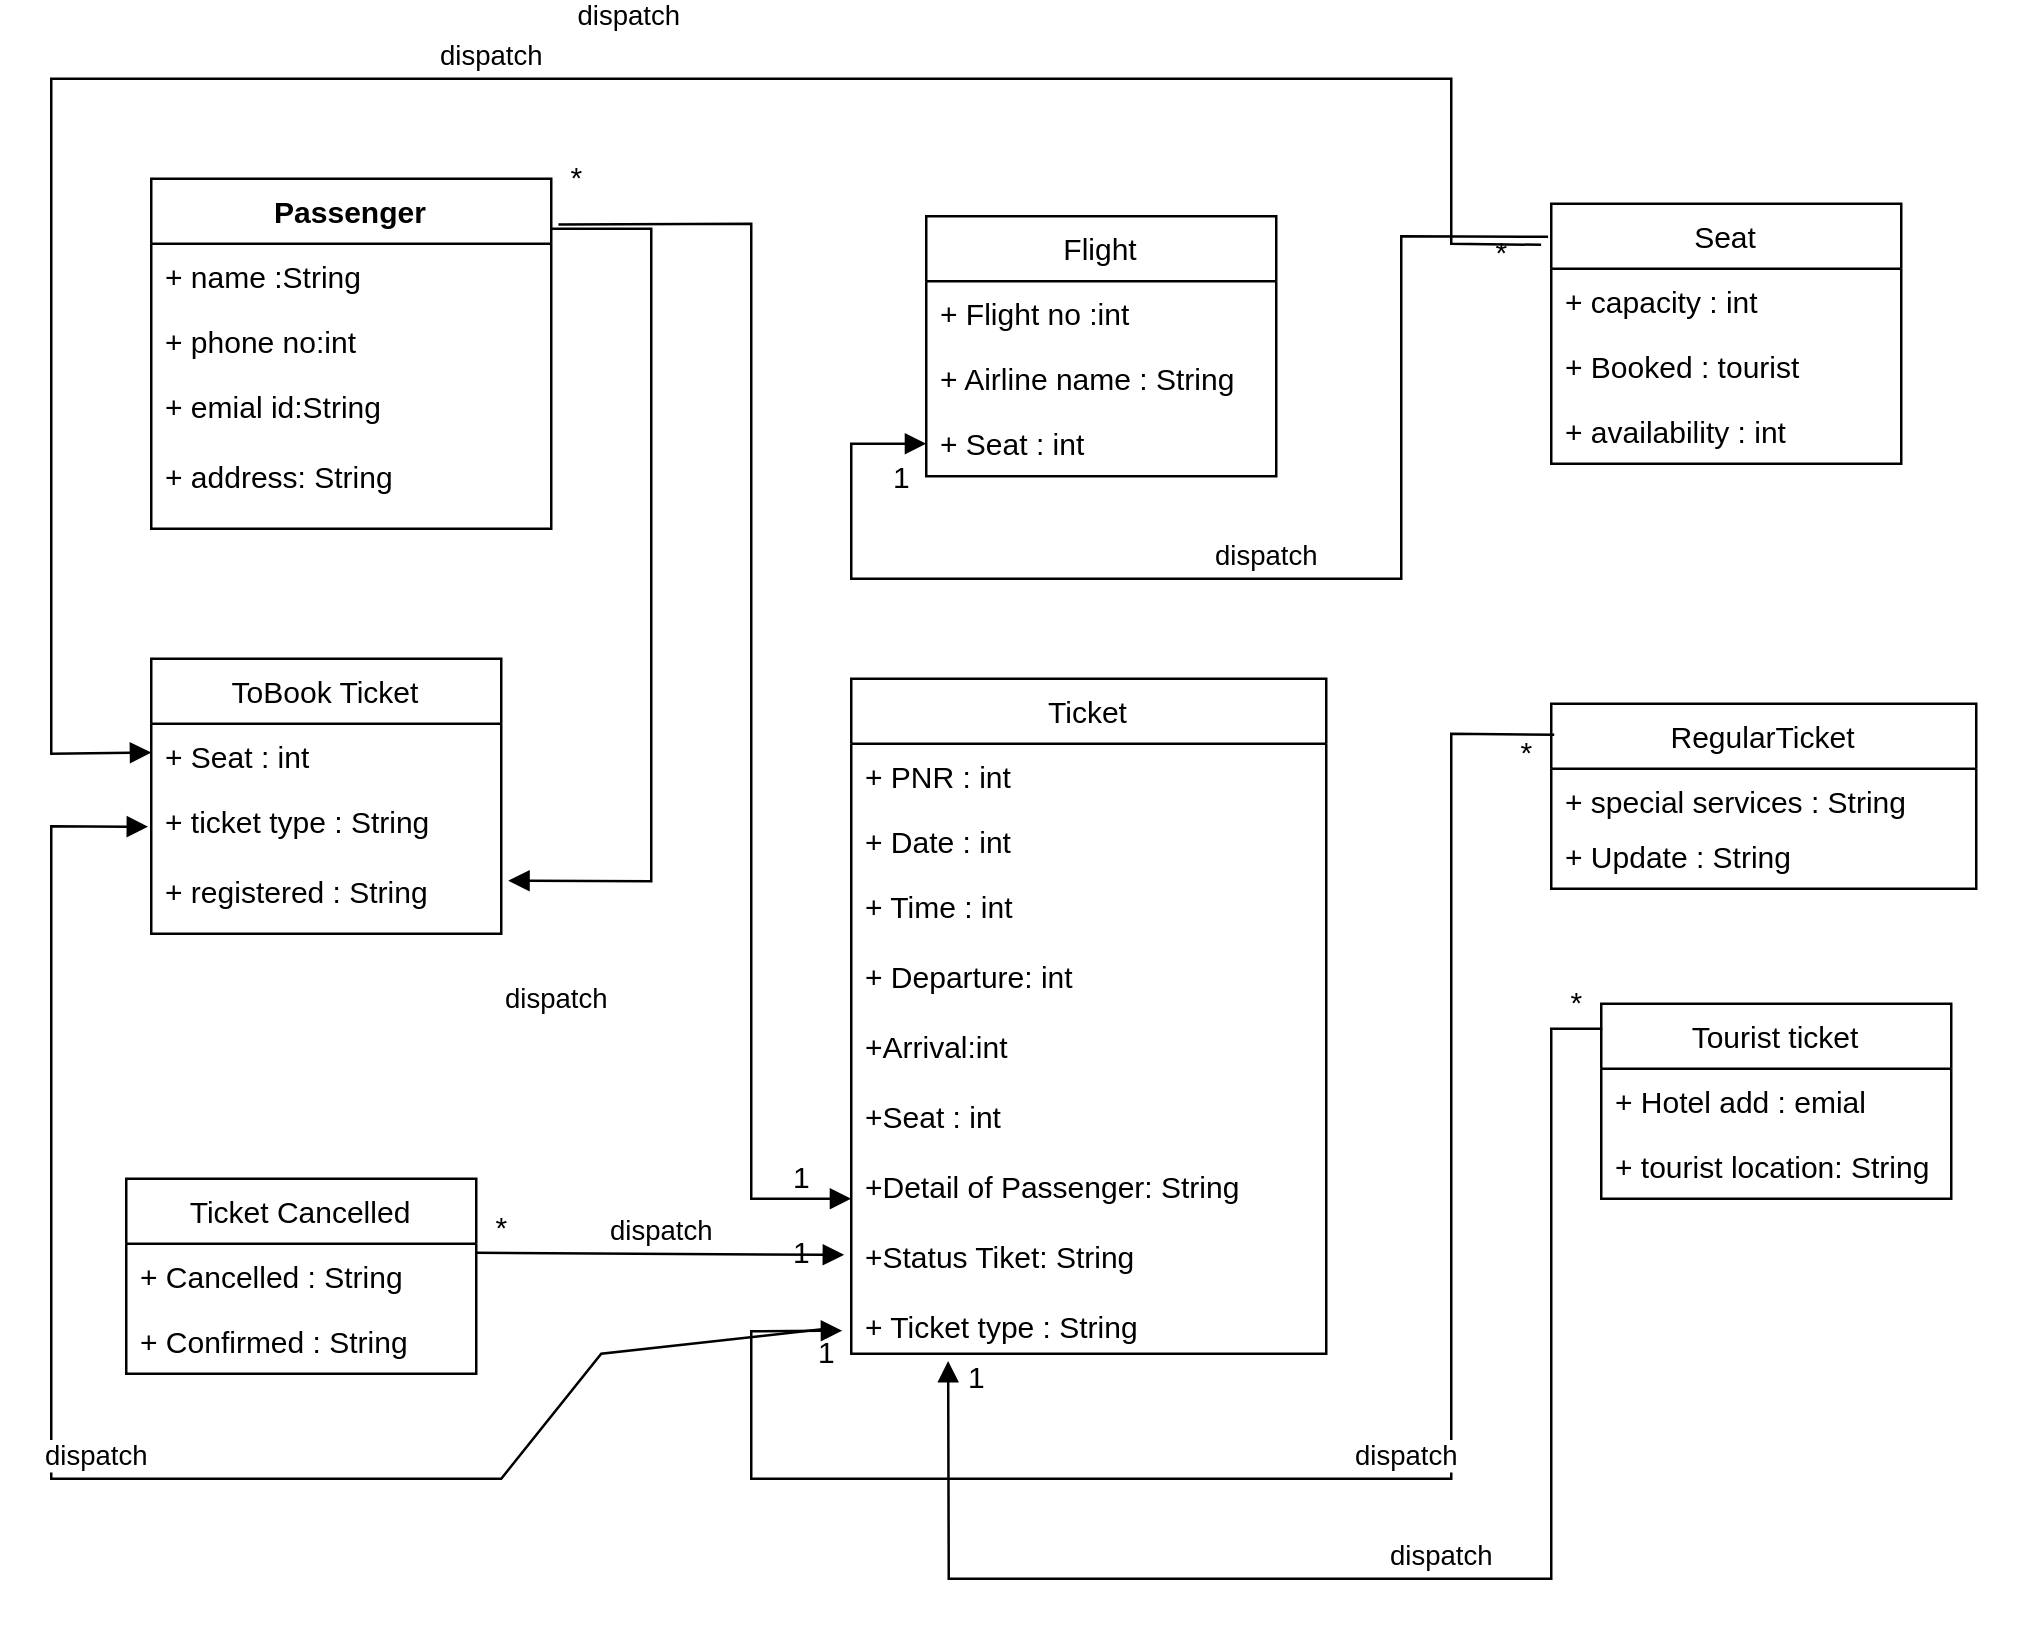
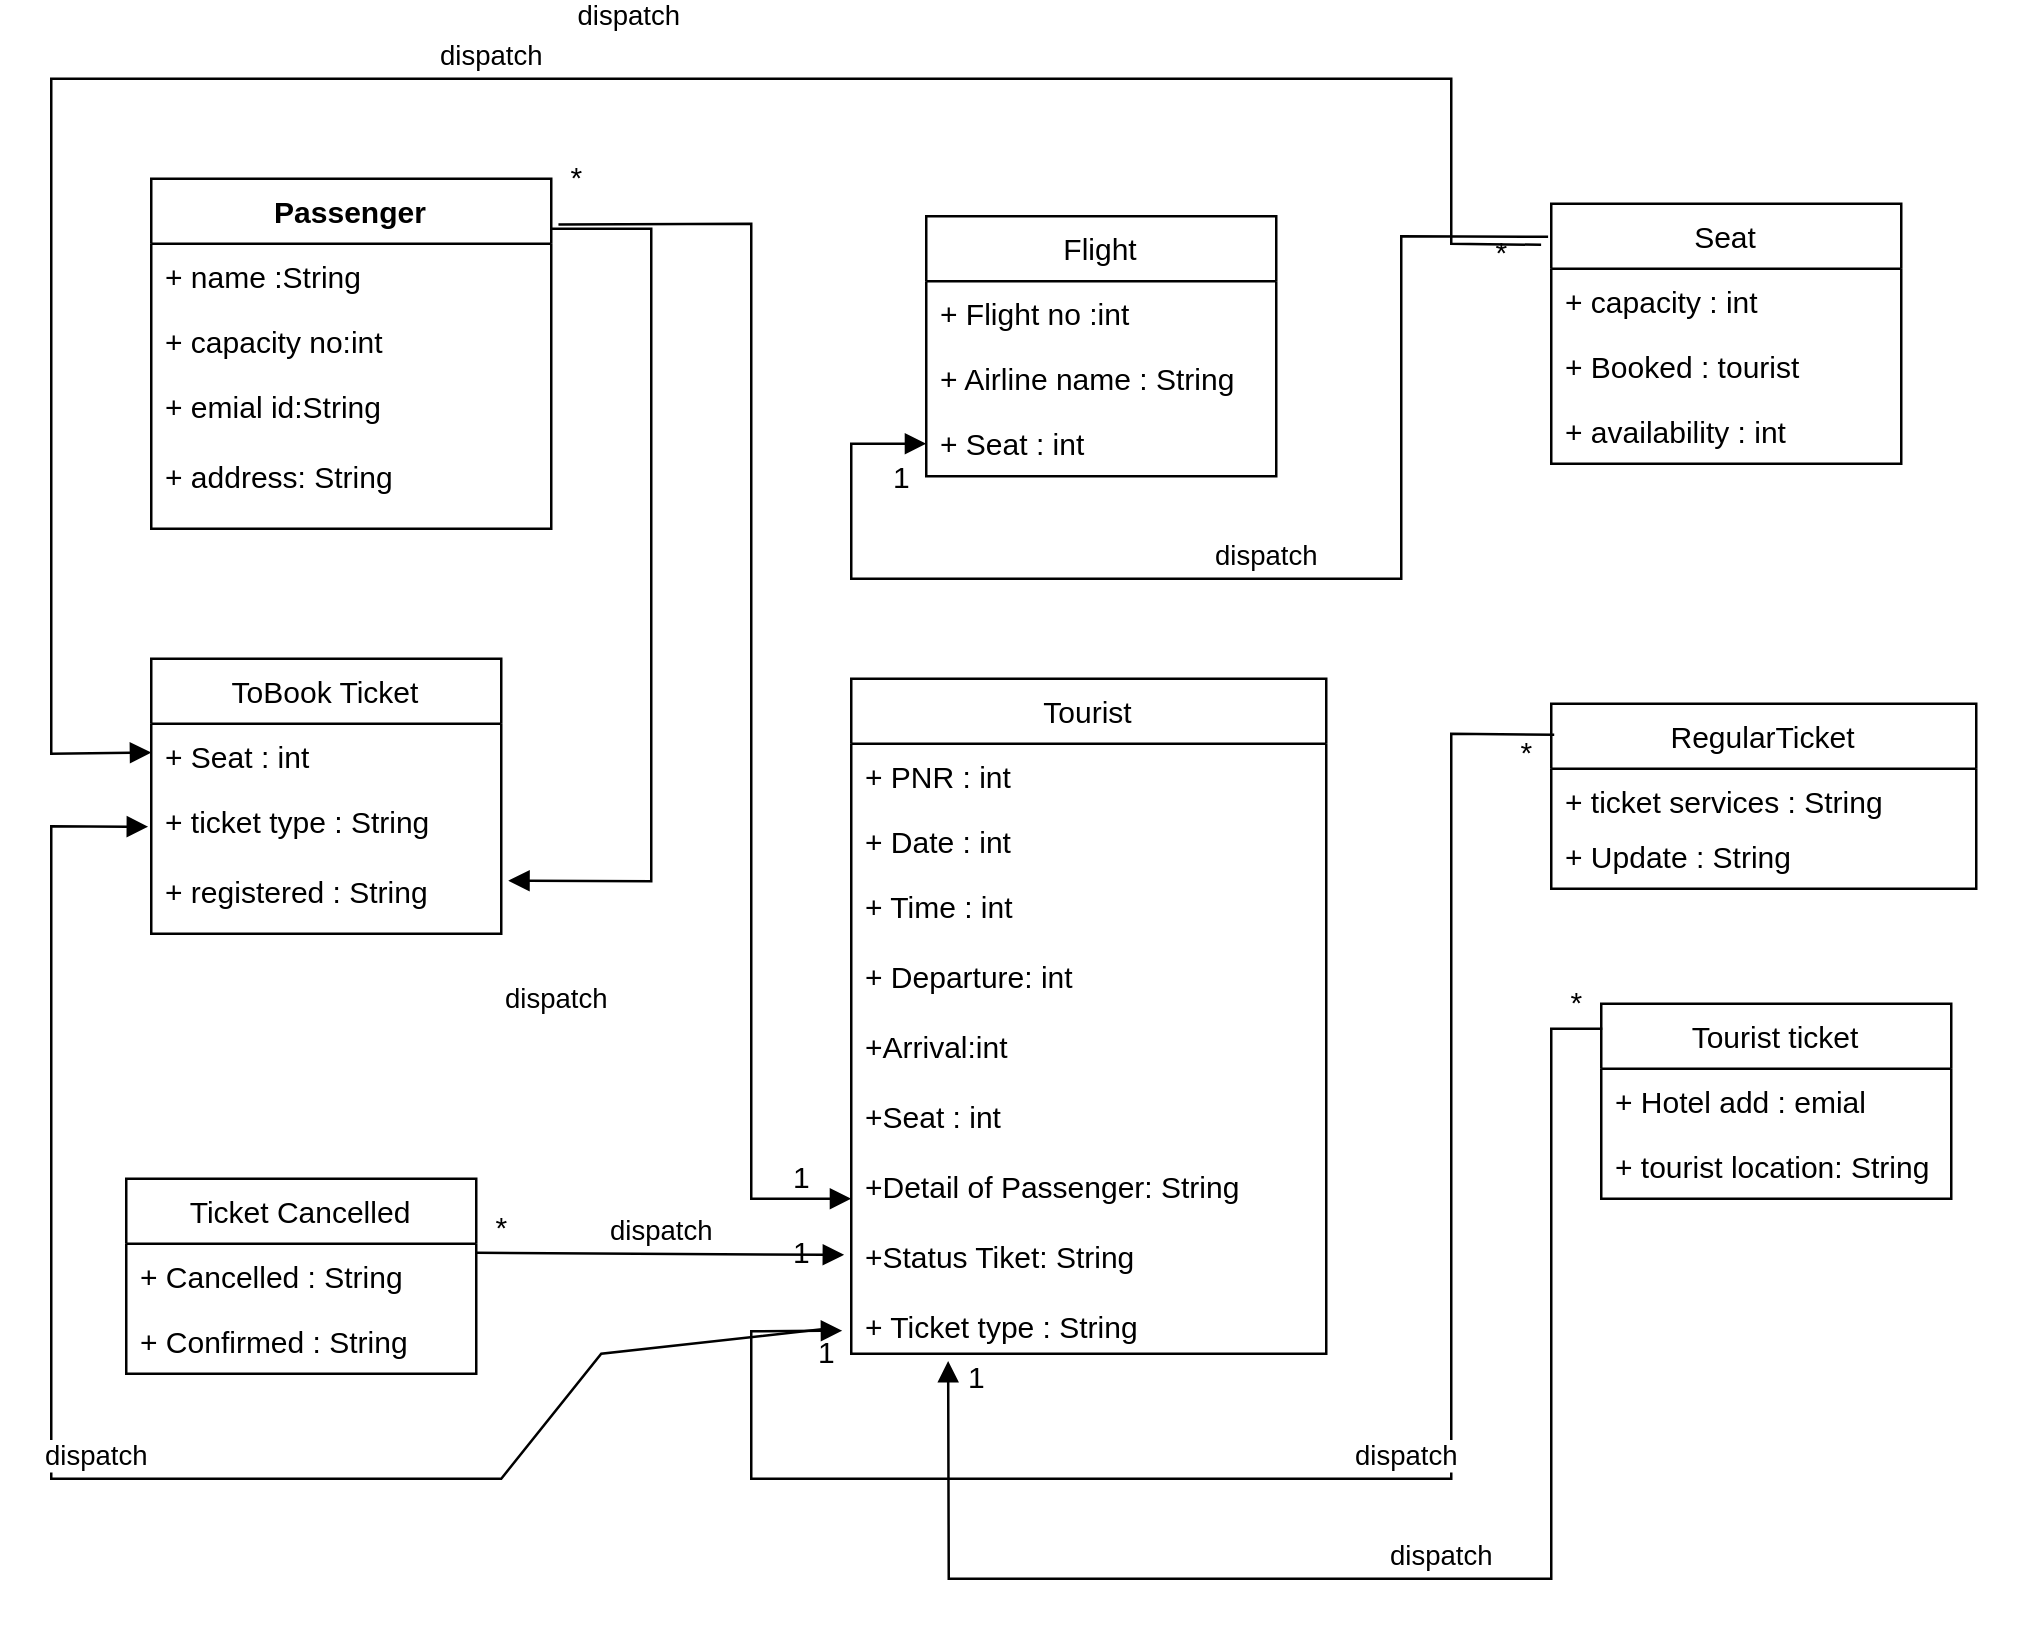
(267, 343) -> (288, 343)
(1088, 713) -> (1088, 713)
(1765, 803) -> (1760, 803)
